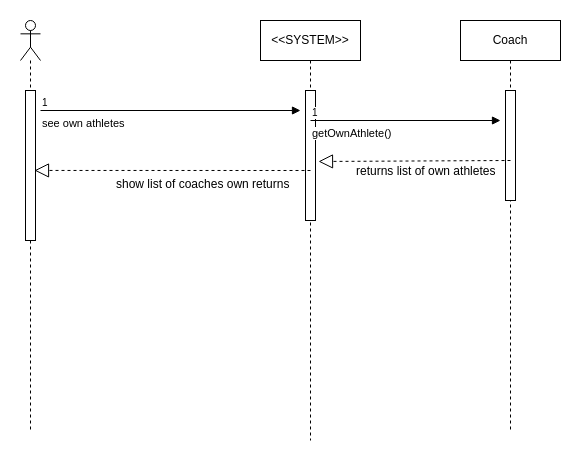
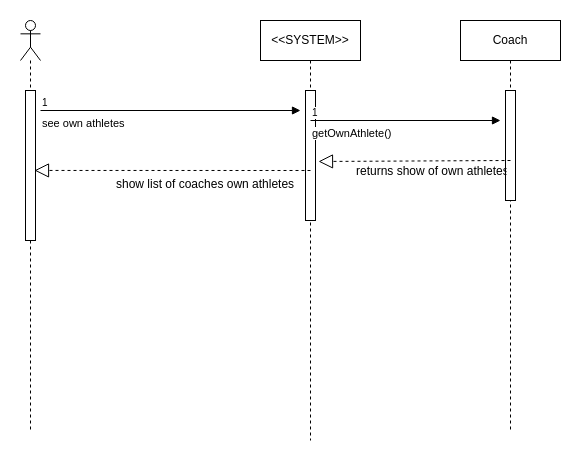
(439, 171) -> (442, 171)
(213, 184) -> (214, 184)
